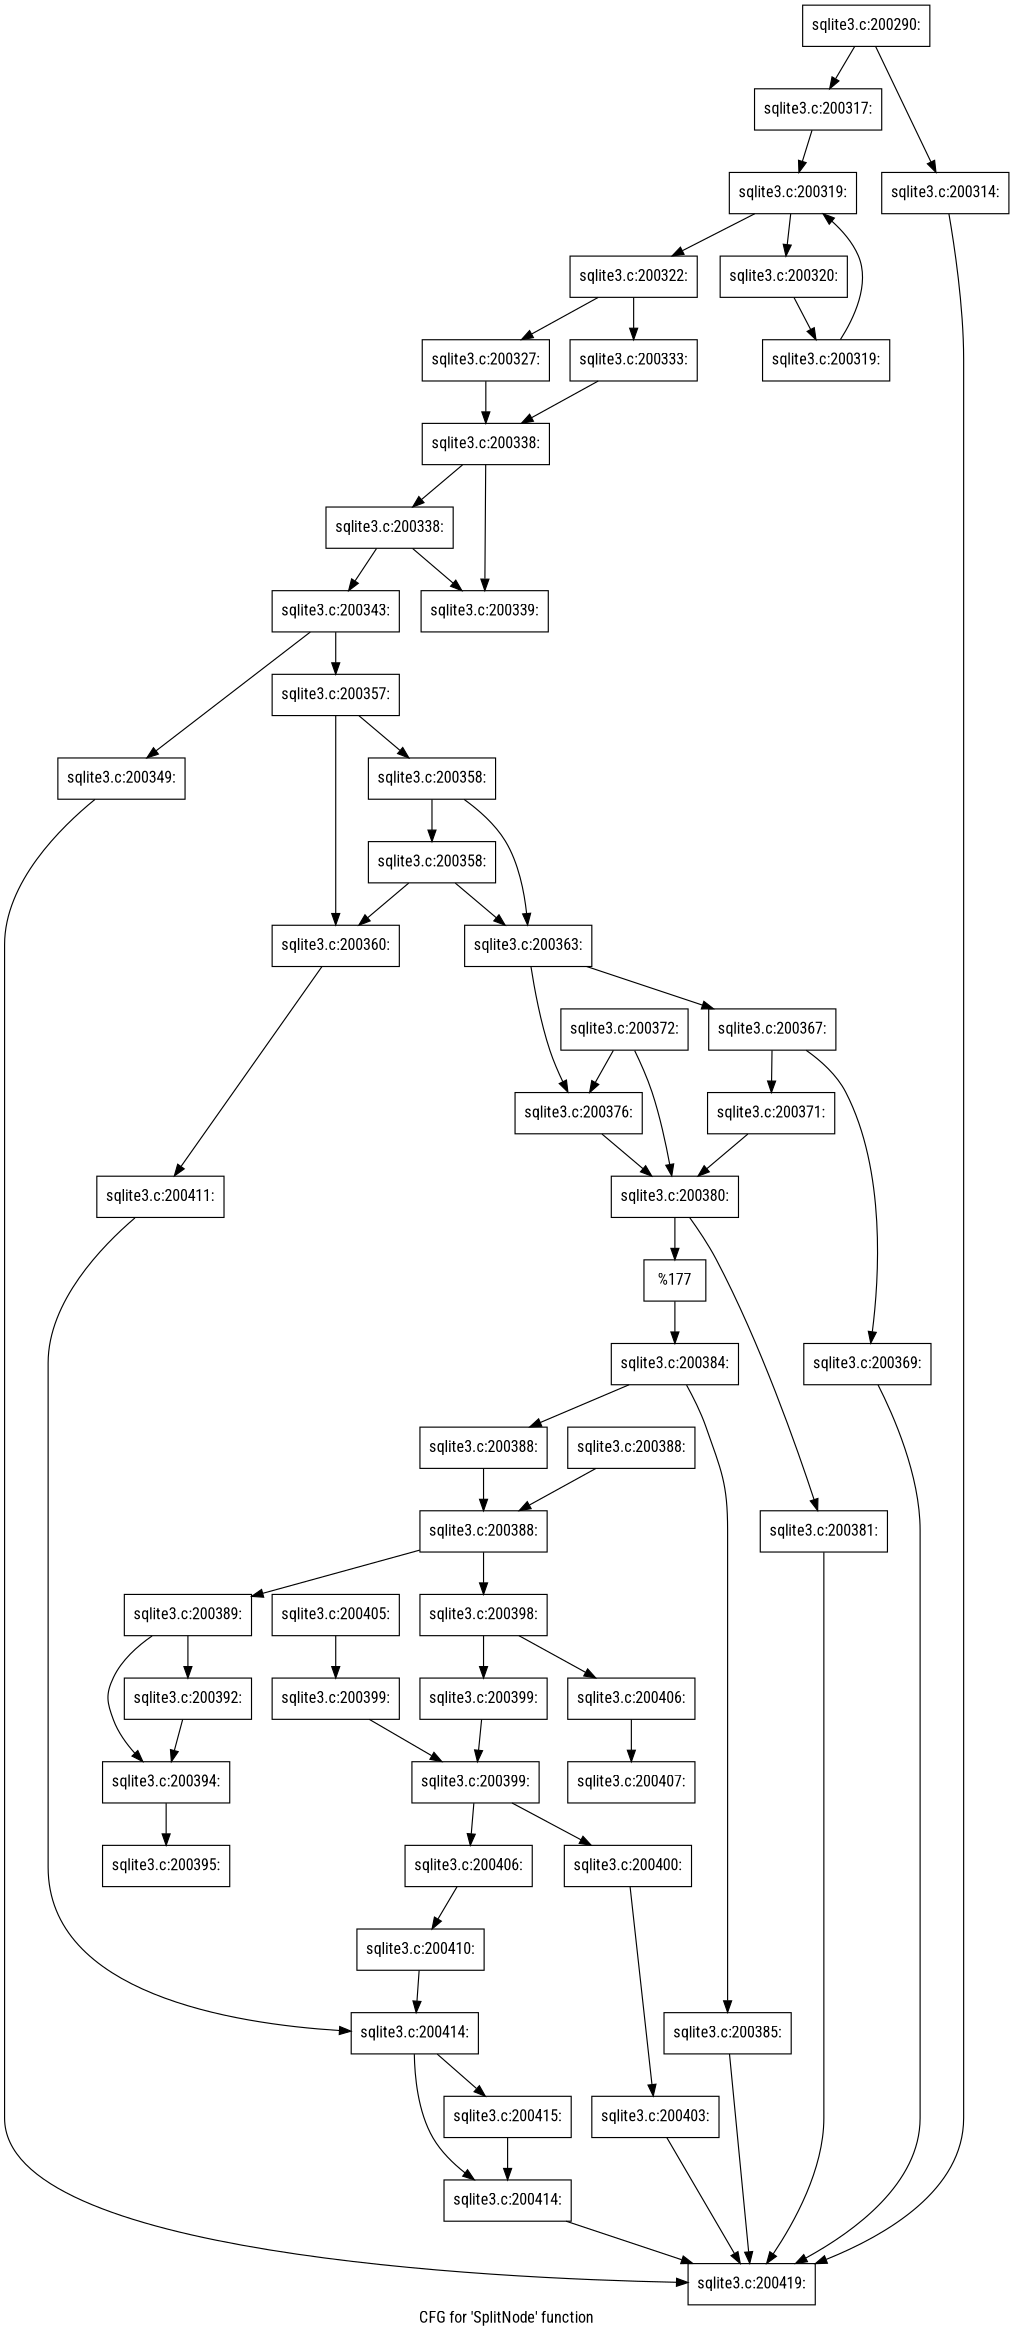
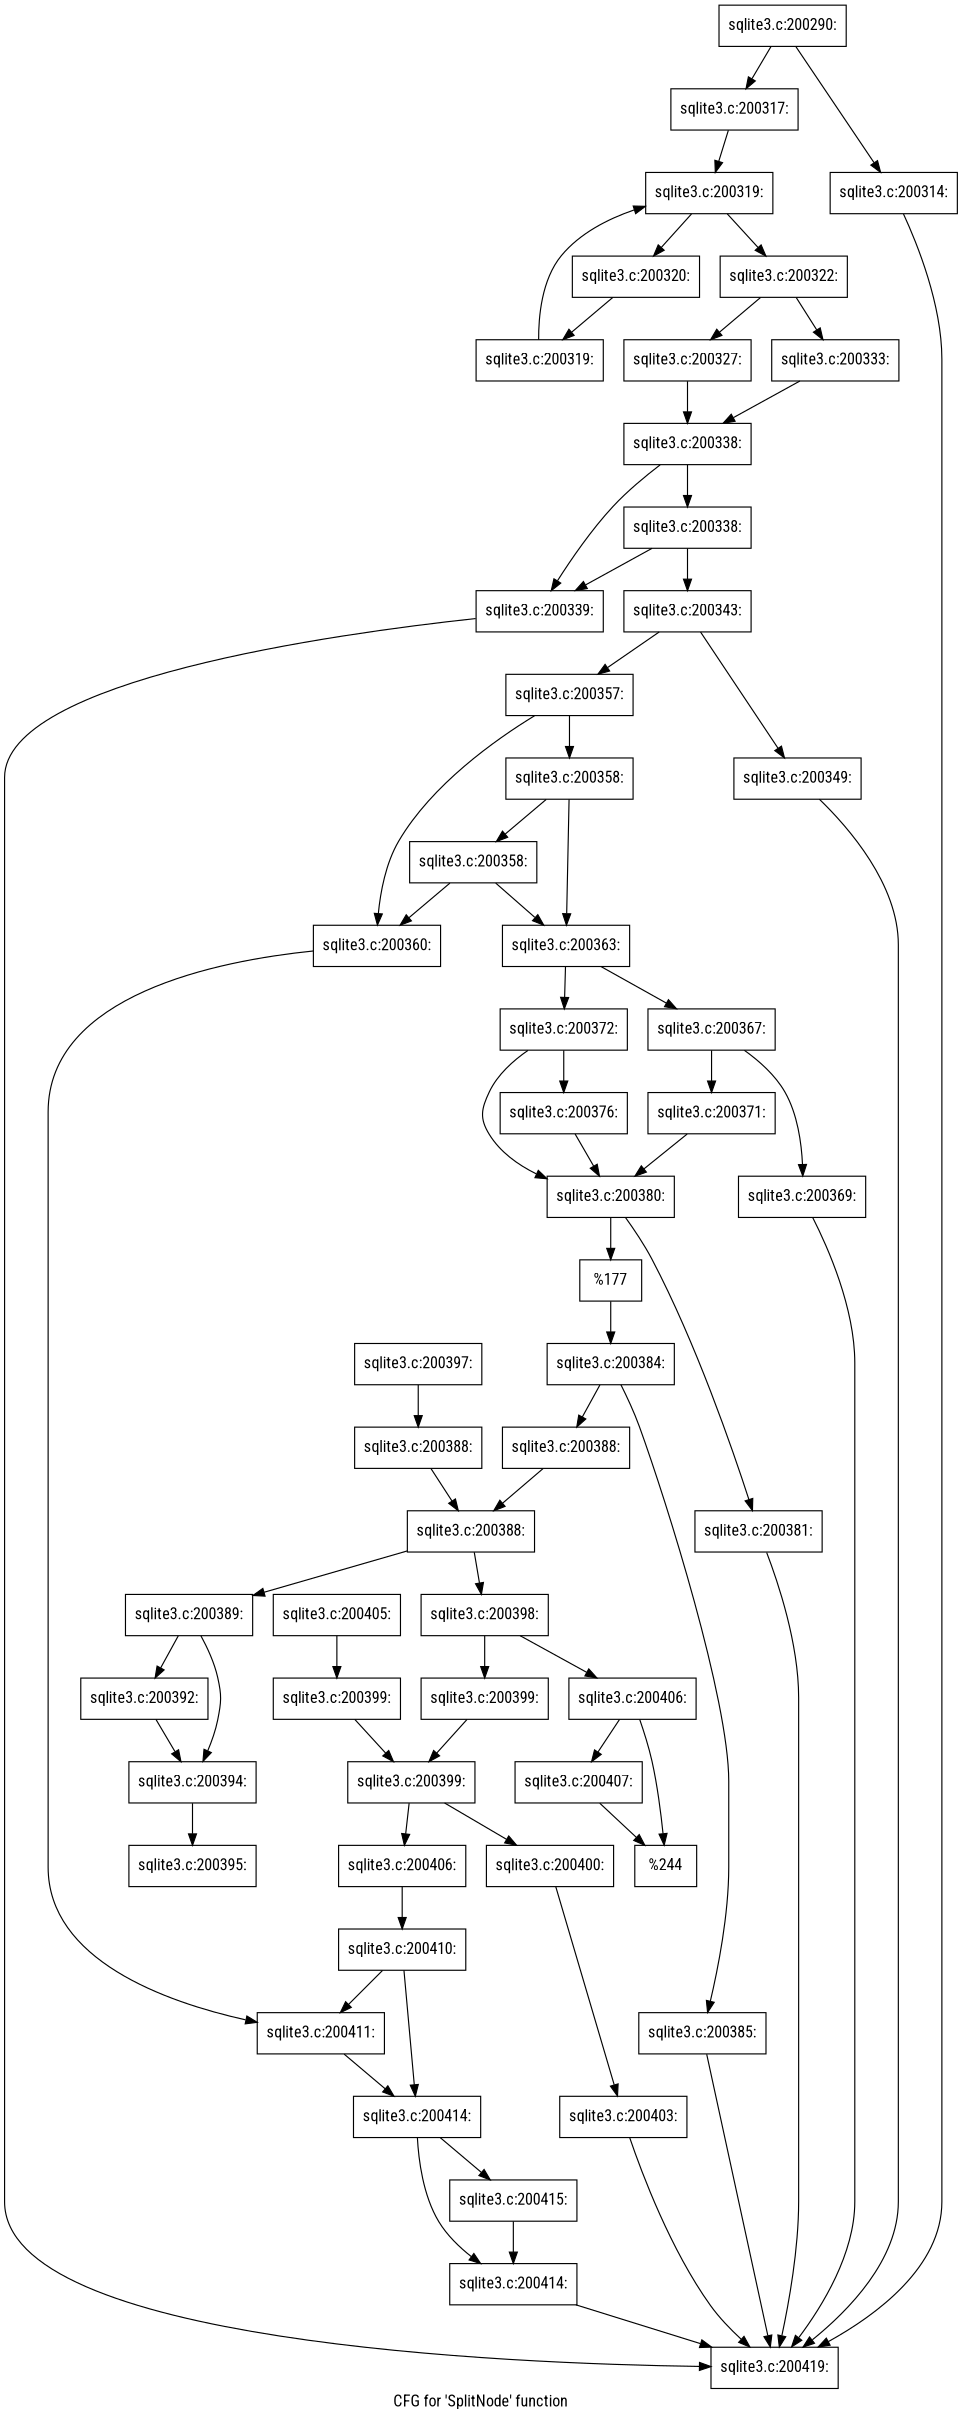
(543, 1026) -> (565, 982)
none -> (418, 1364)
none -> (5, 1603)
none -> (666, 1866)
none -> (366, 1987)
